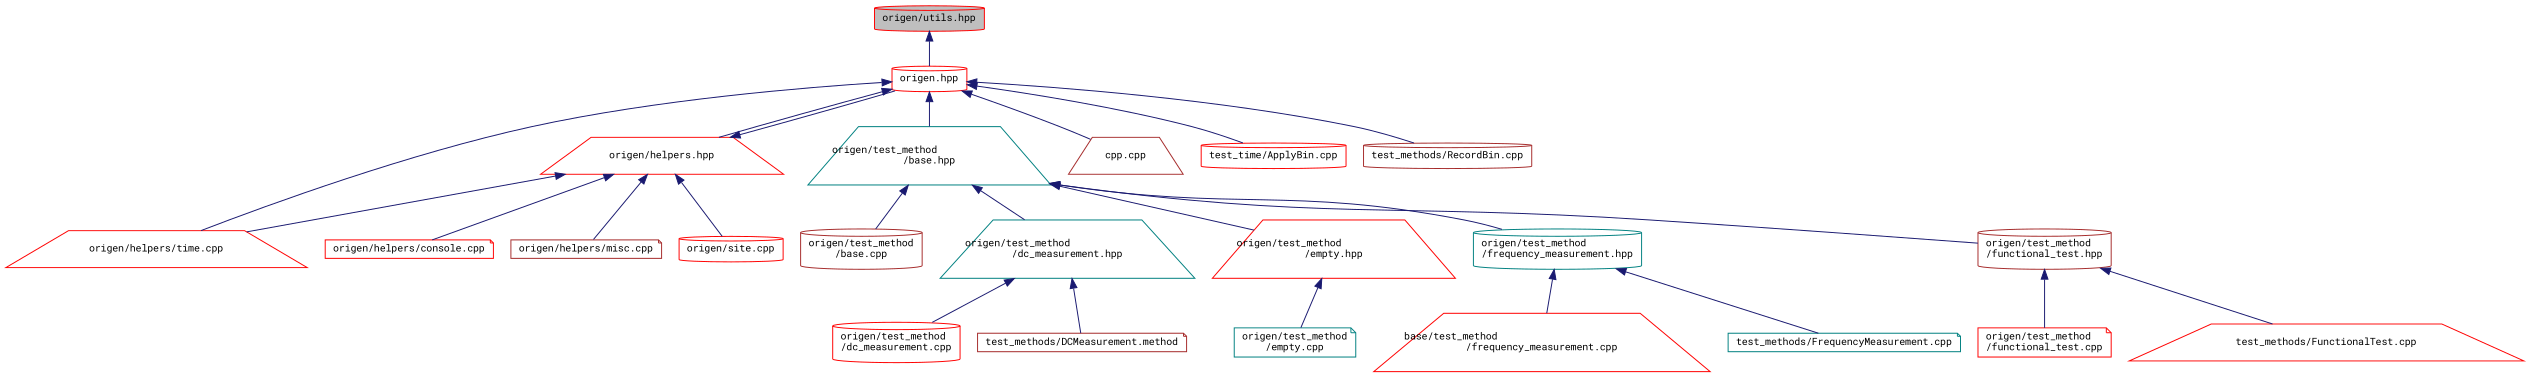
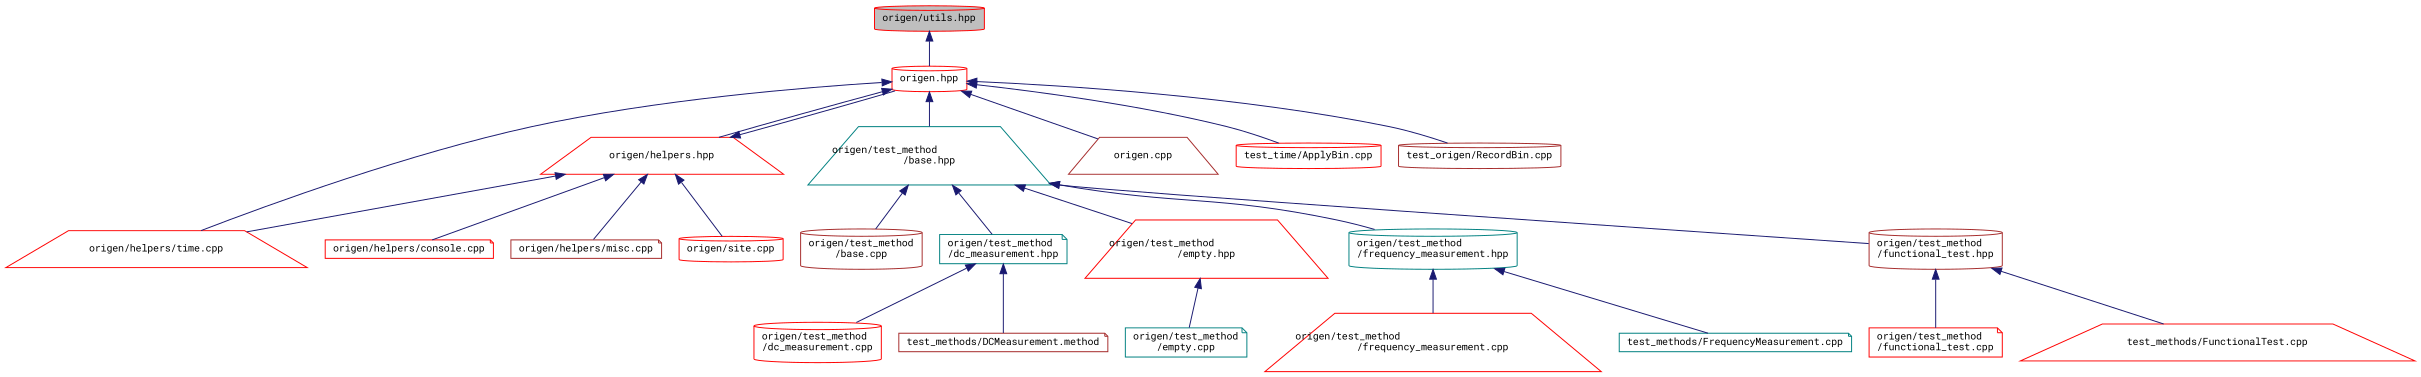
(1126, 156) -> (1143, 156)
(1448, 156) -> (1480, 156)
(1068, 249) -> (1003, 249)
(1542, 342) -> (1433, 342)
